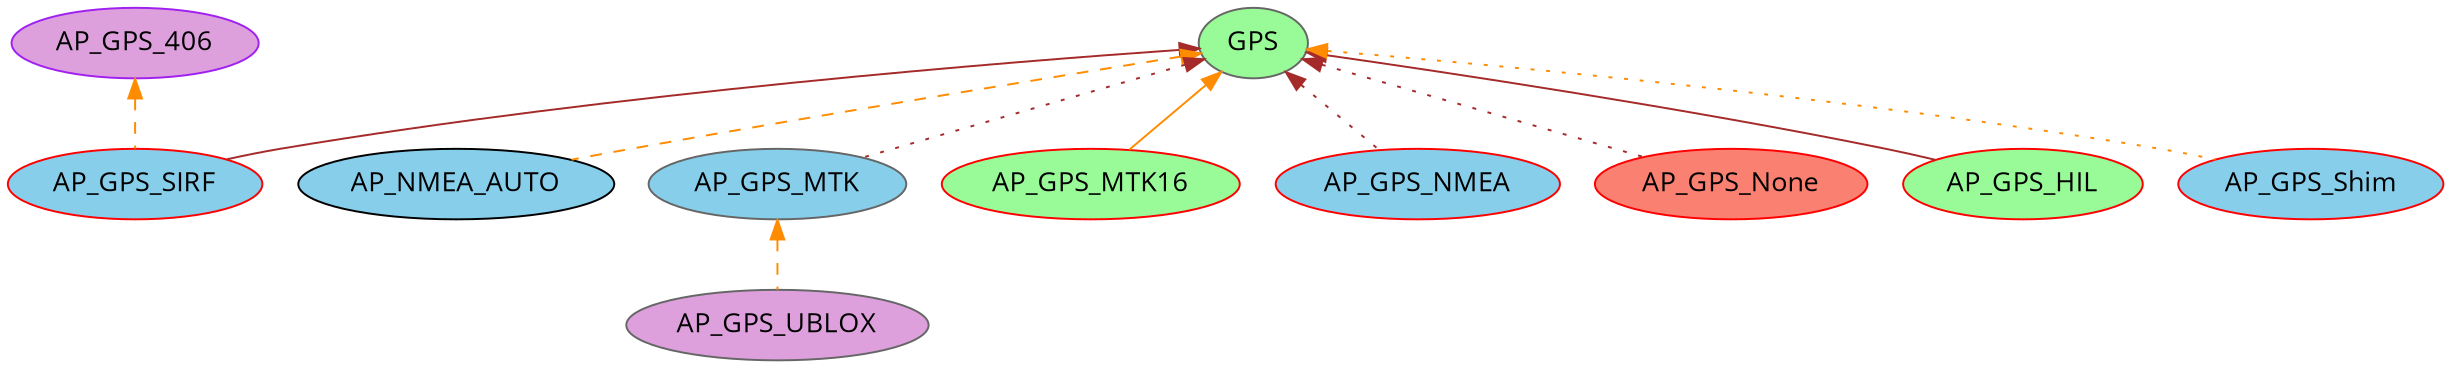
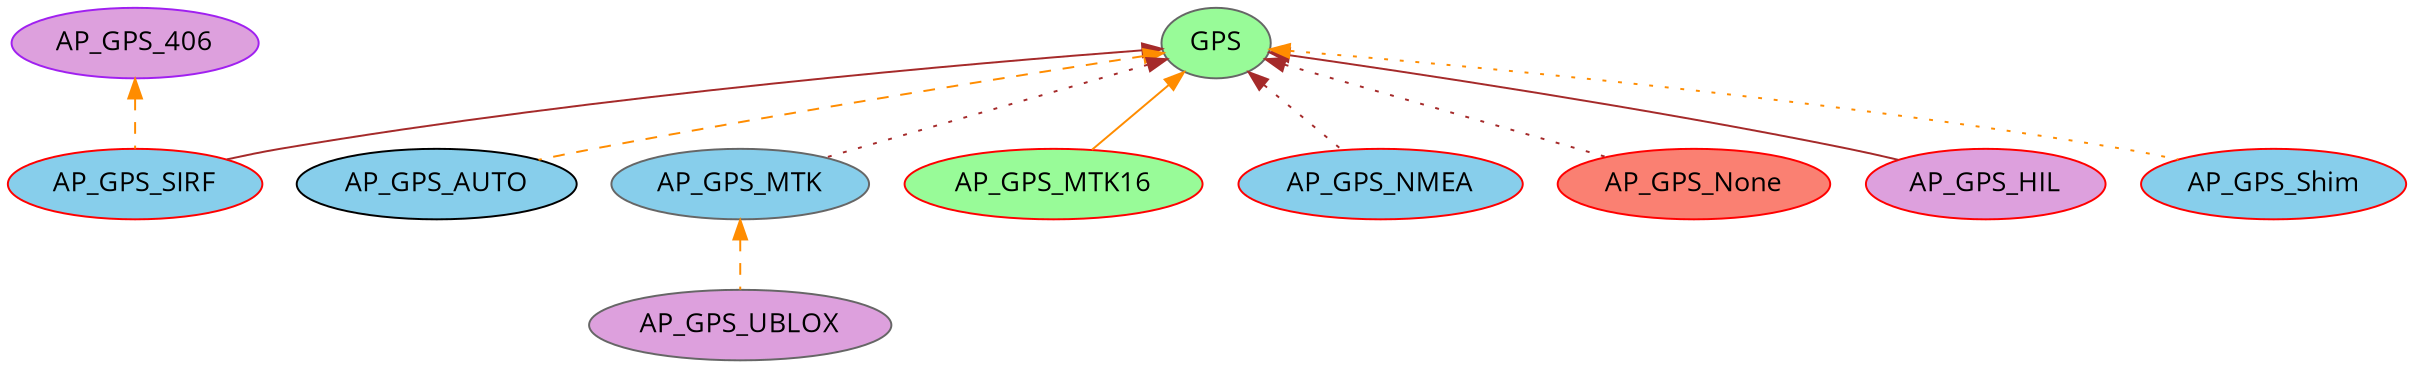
(456, 184) -> (437, 184)
(2023, 184) -> (1986, 184)
